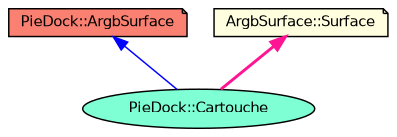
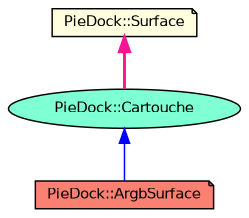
(301, 23) -> (124, 23)
(151, 68) -> (124, 162)
